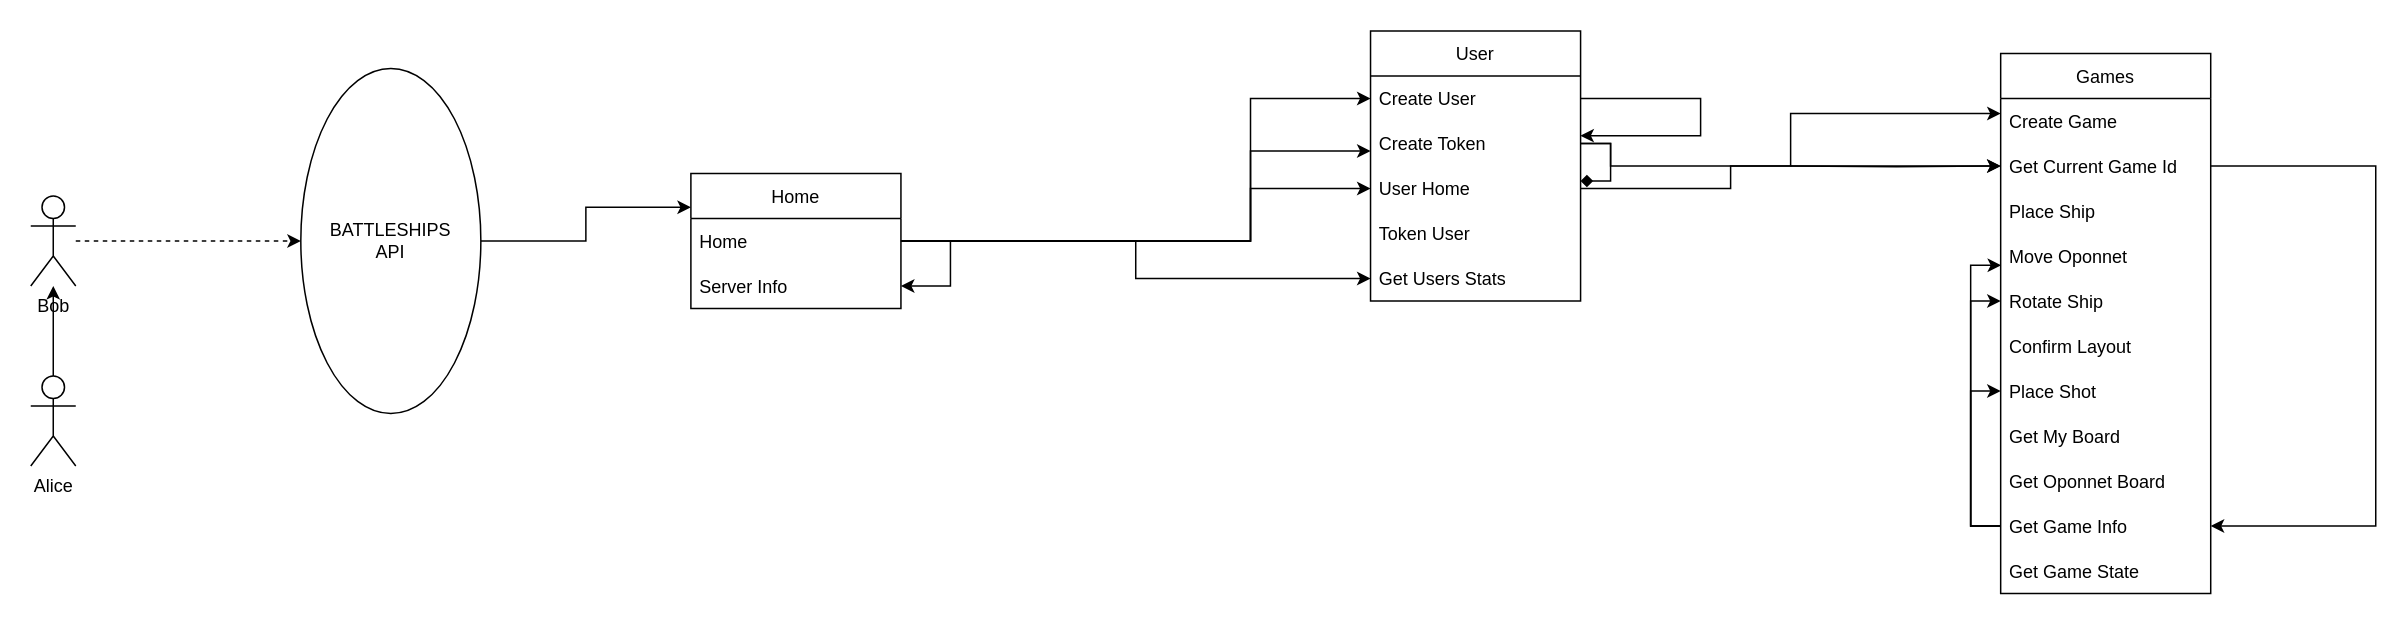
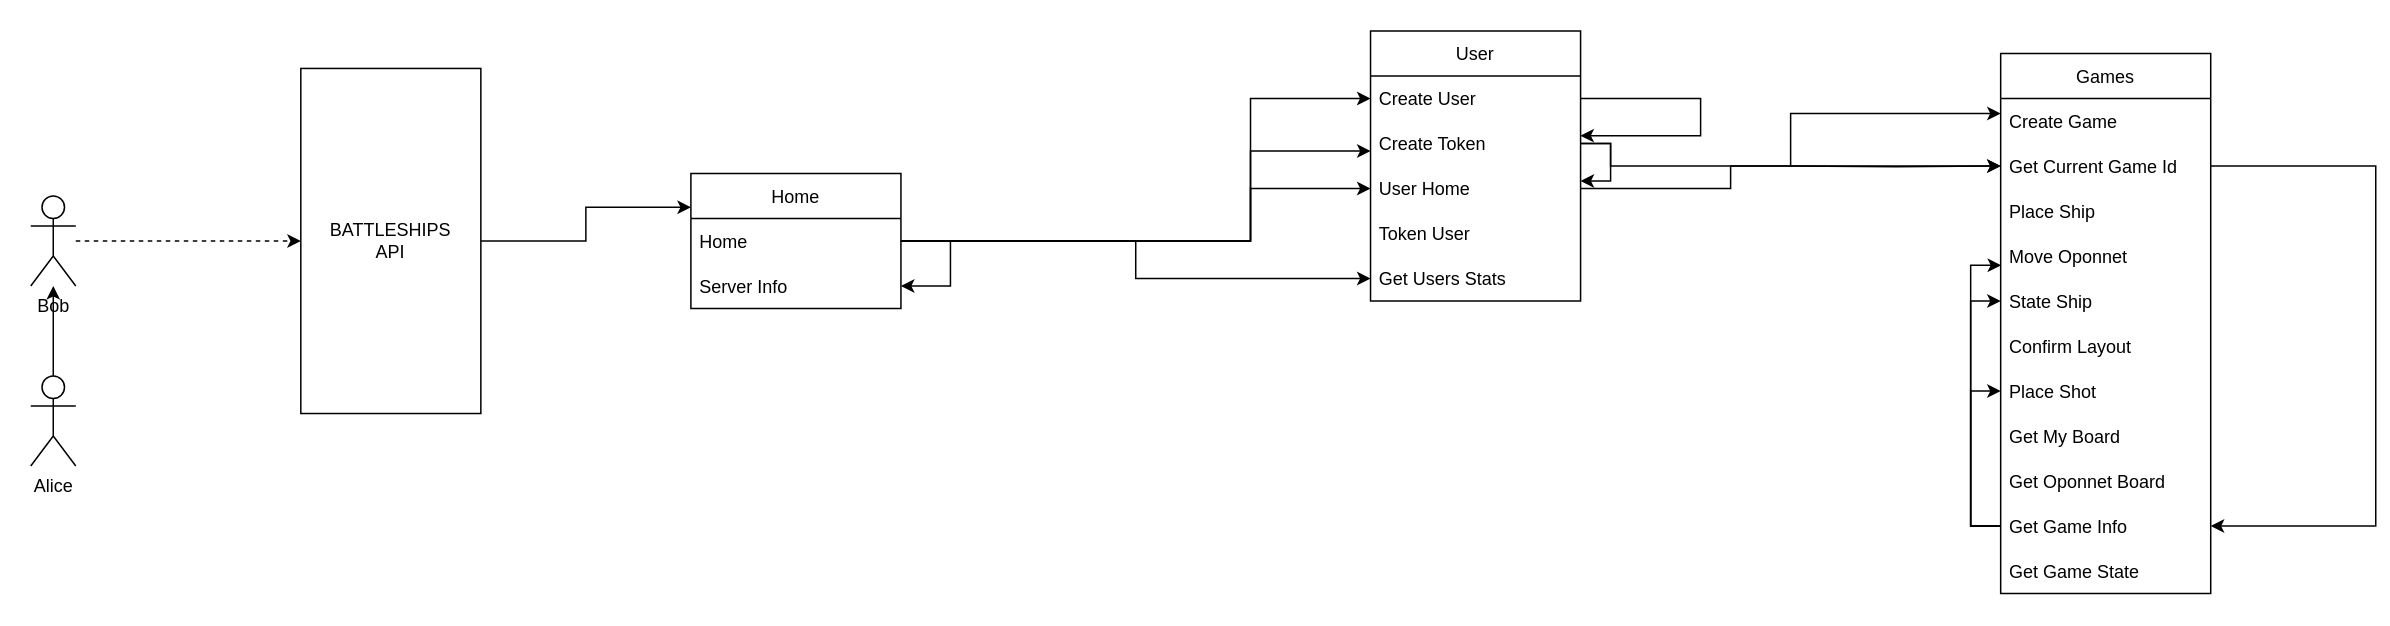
(1593, 181) -> (1592, 181)
(391, 241) -> (391, 241)
(2059, 302) -> (2054, 302)
